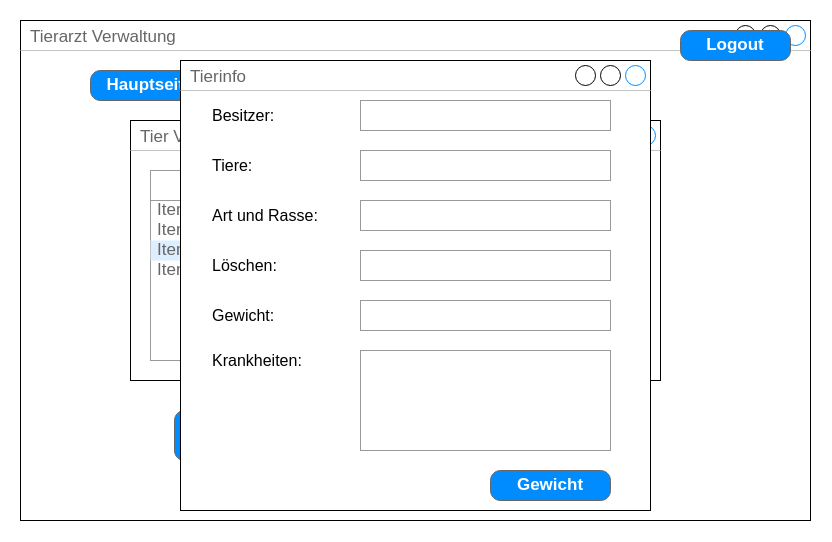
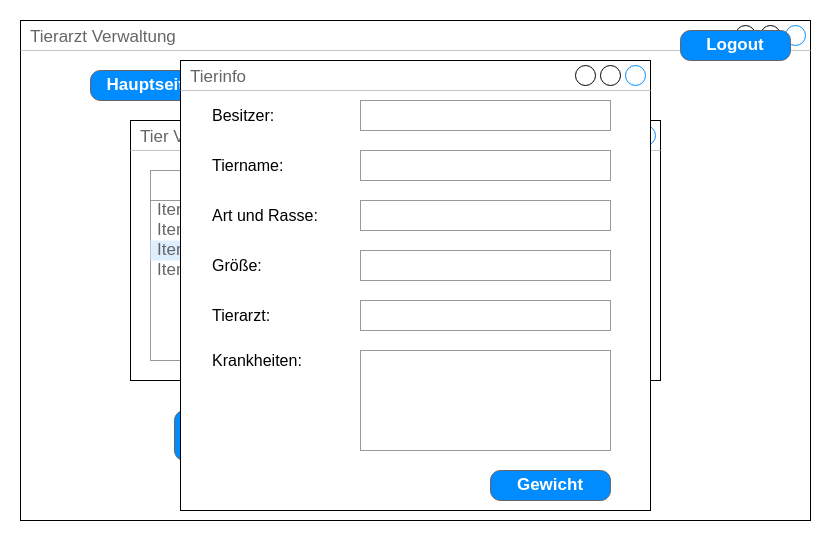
(235, 166) -> (249, 166)
(246, 266) -> (237, 266)
(244, 316) -> (249, 316)
